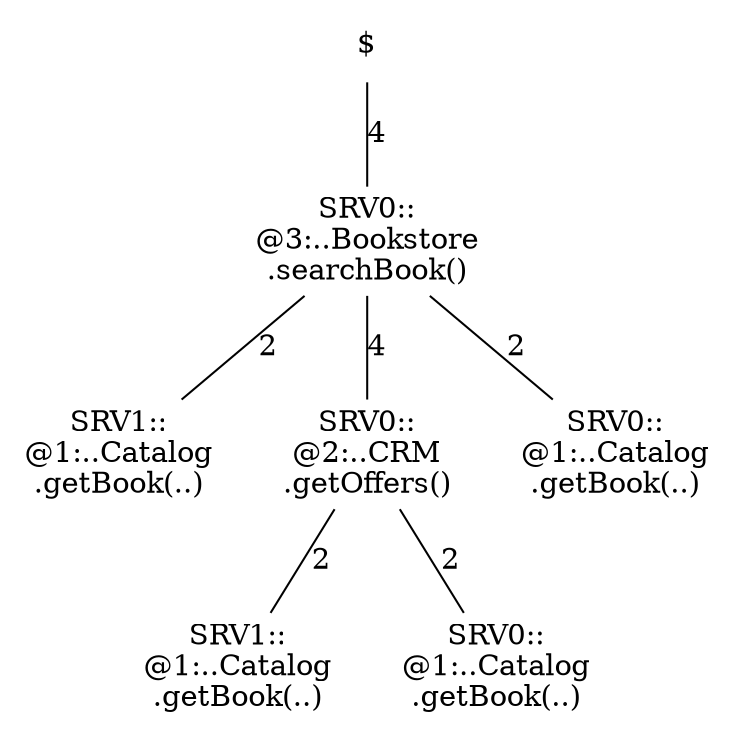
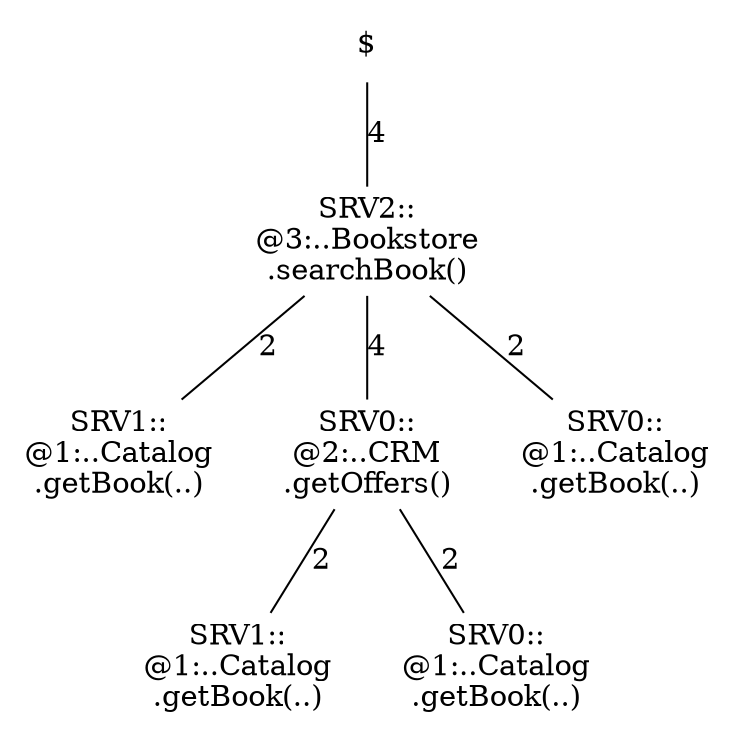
(367, 241) -> (367, 241)
